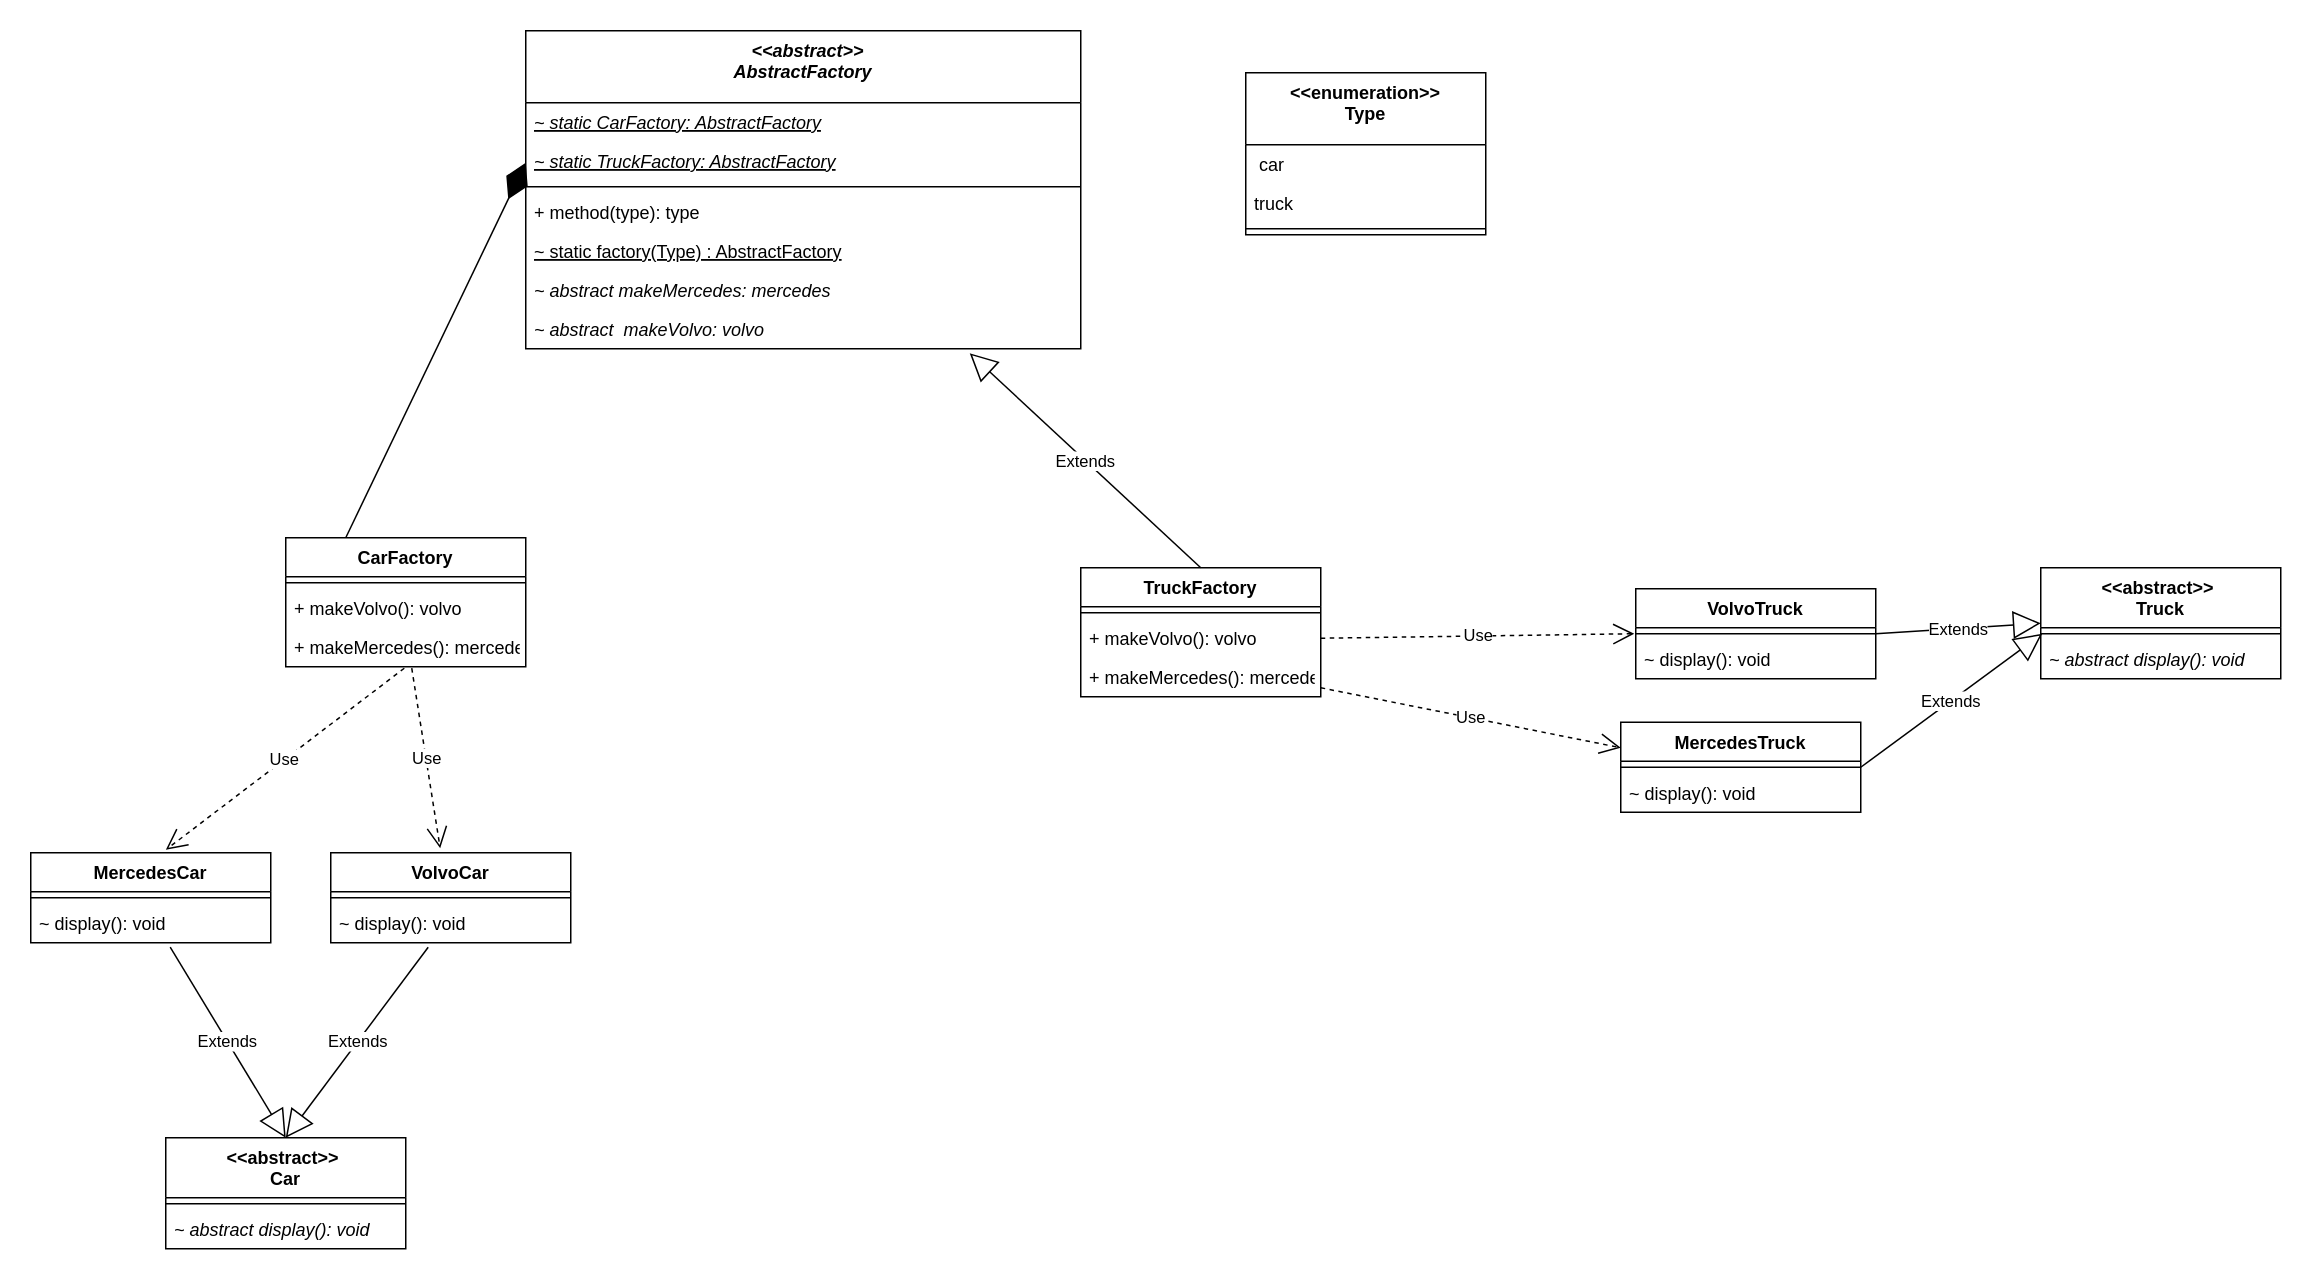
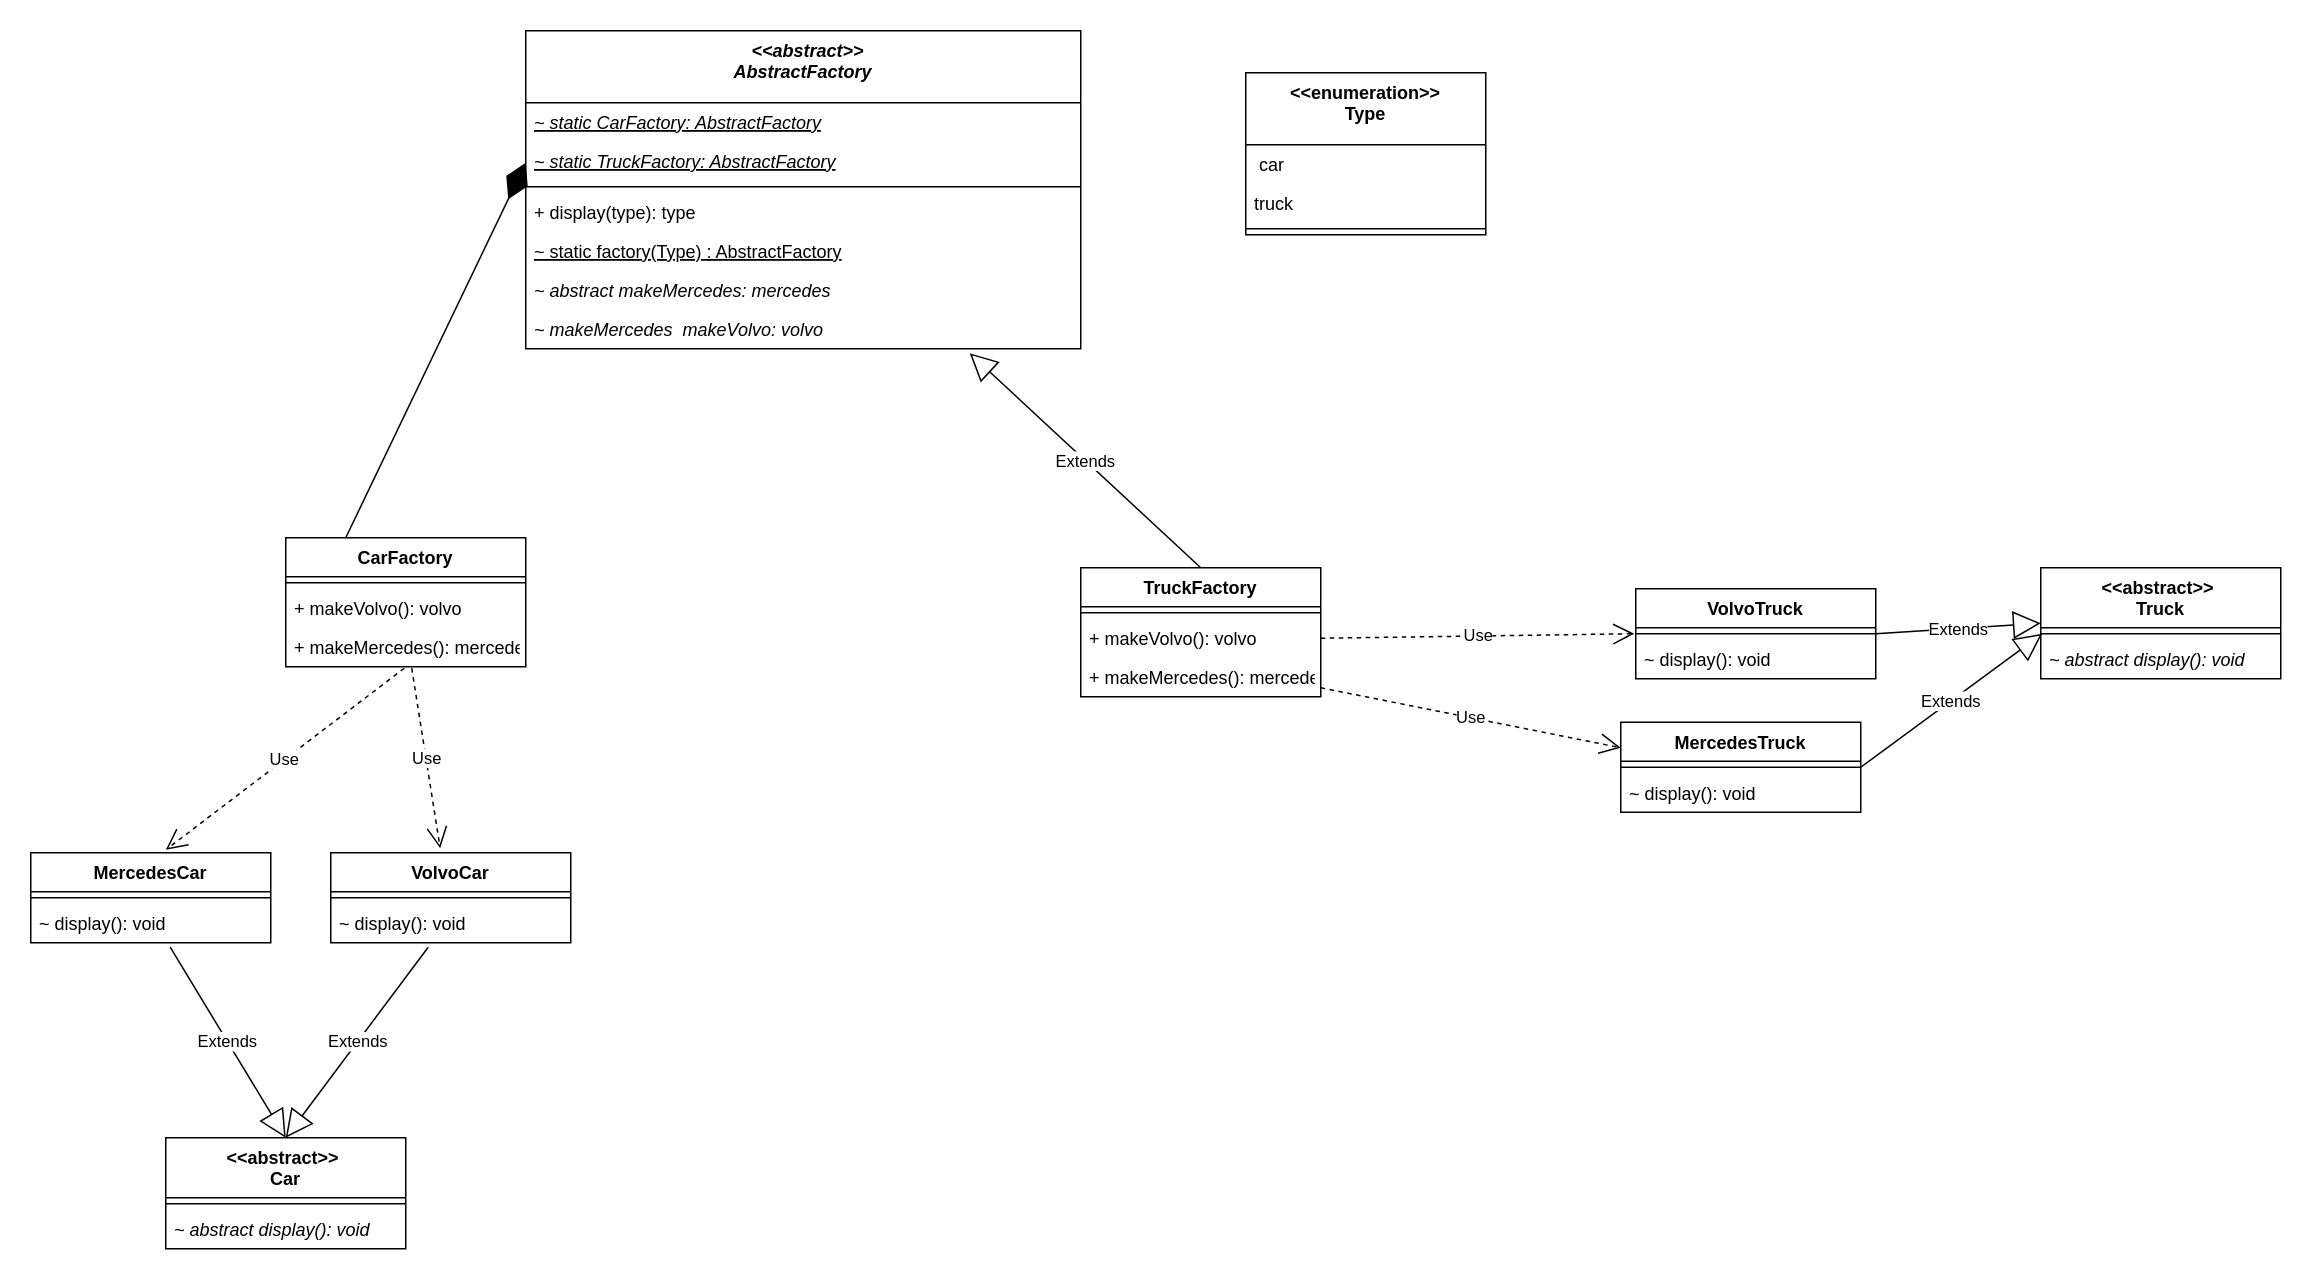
(628, 213) -> (628, 213)
(663, 330) -> (684, 330)
